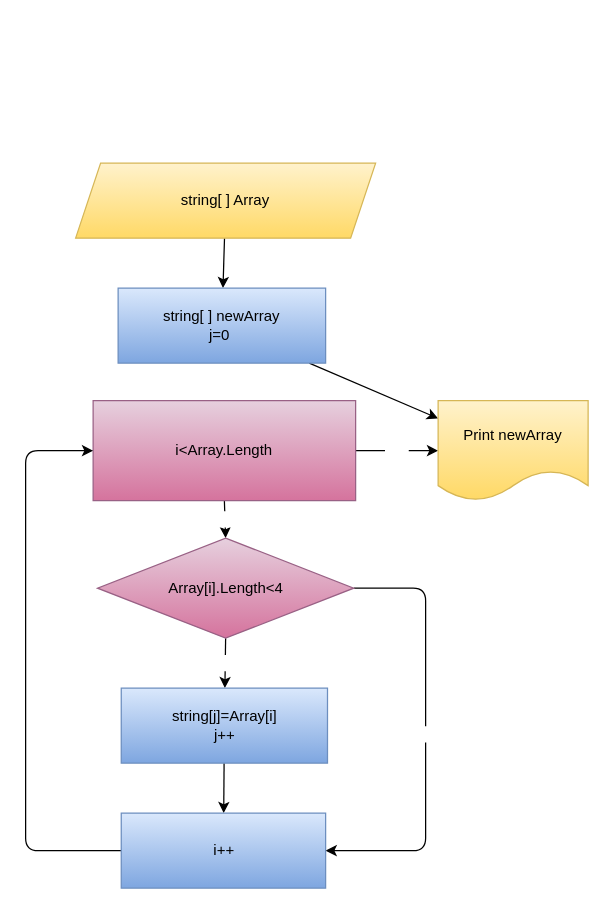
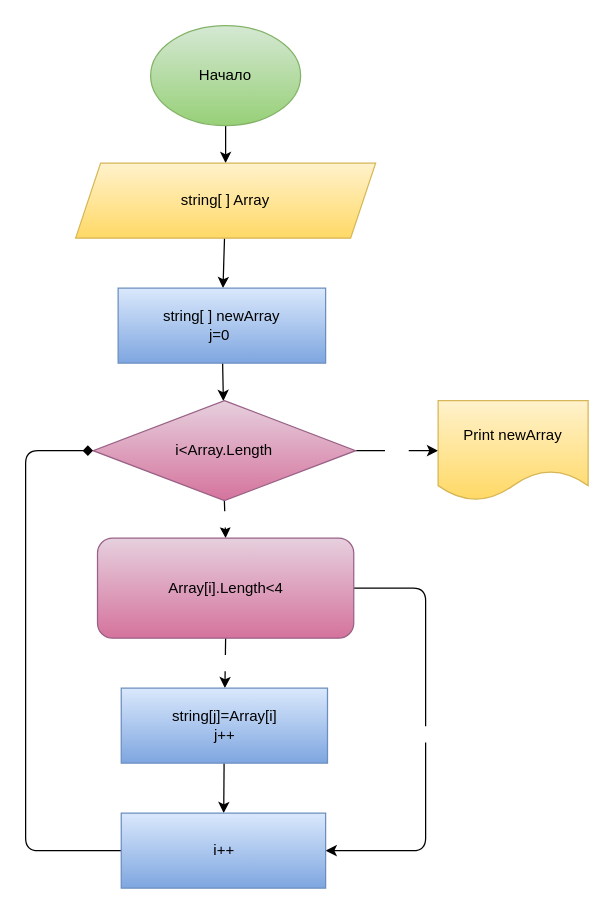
none -> (226, 76)
none -> (226, 140)
(370, 389) -> (223, 378)
(83, 451) -> (82, 451)
(224, 451) -> (224, 451)
(226, 588) -> (226, 588)
